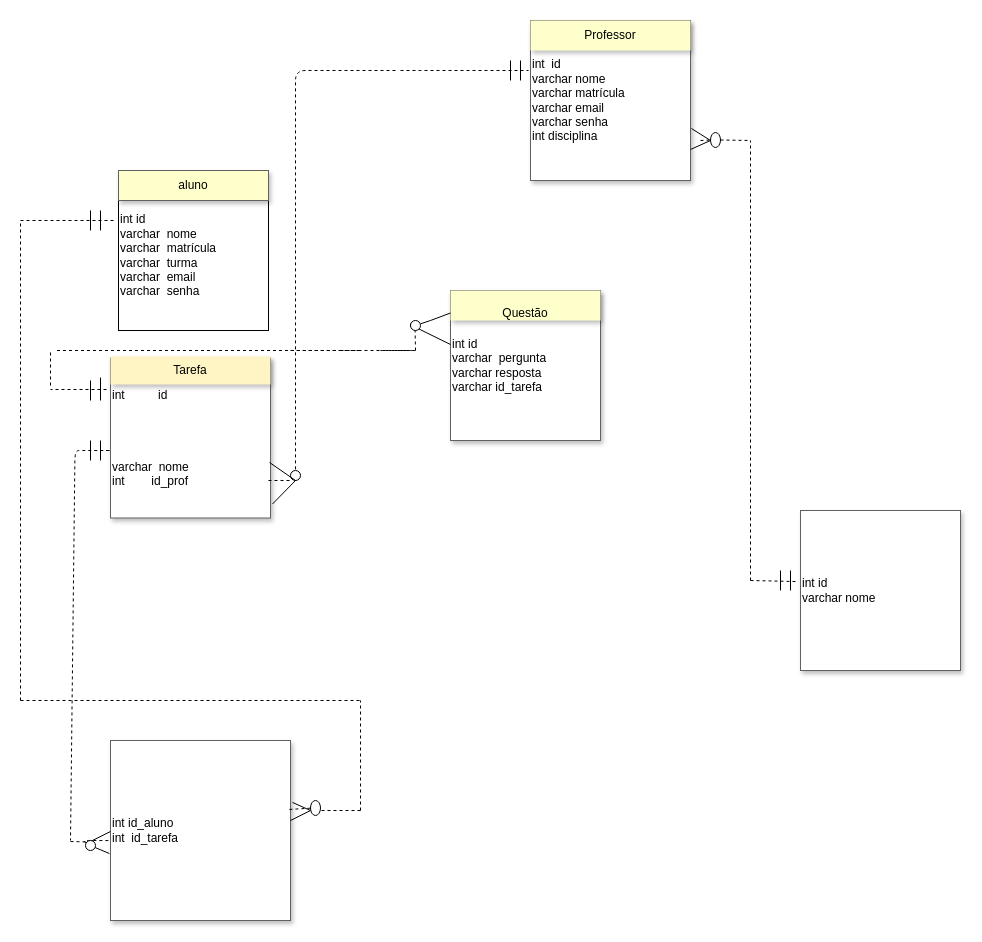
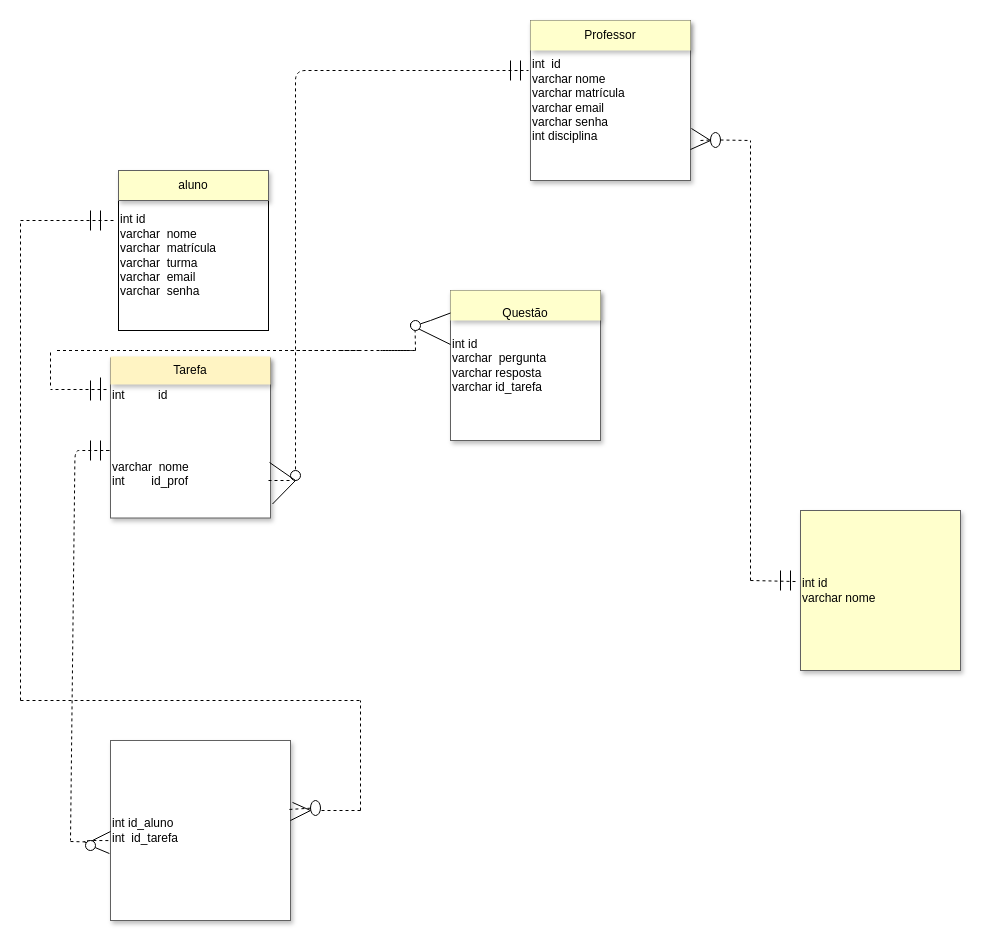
(881, 591) -> (881, 591)
